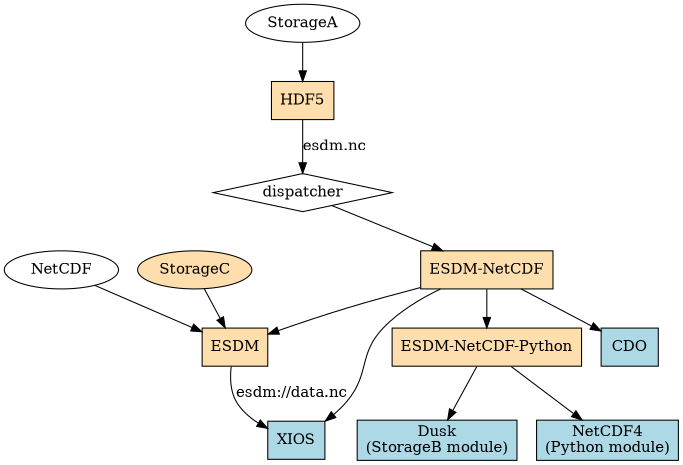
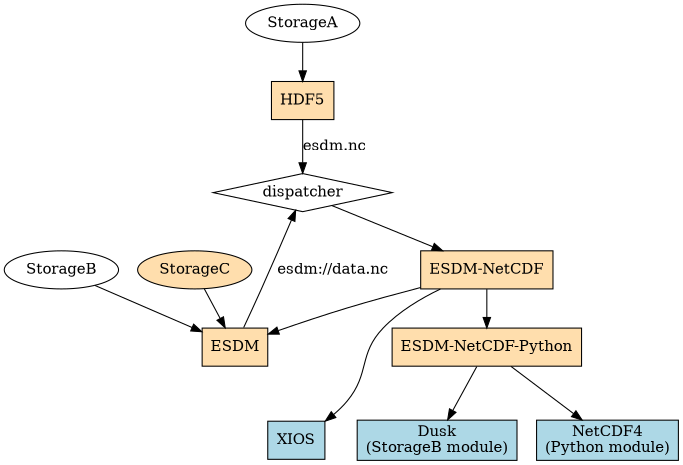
(61, 270) -> (61, 270)
(630, 347) -> none
(235, 399) -> (268, 274)
